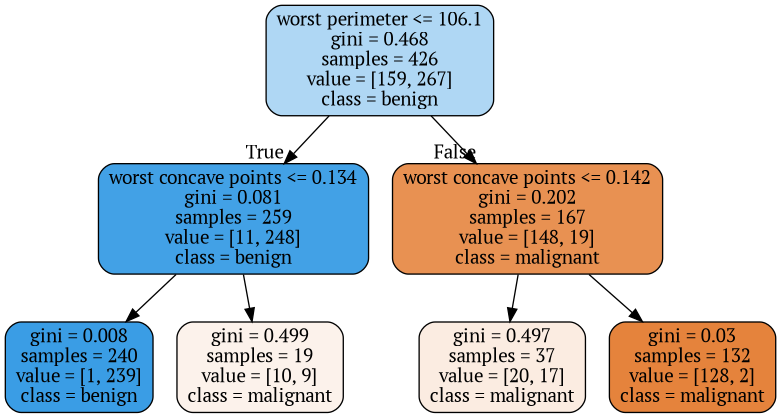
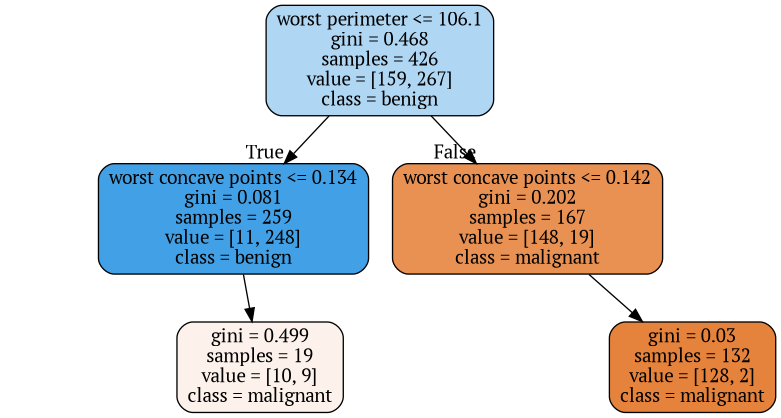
(79, 367) -> none
(502, 367) -> none
